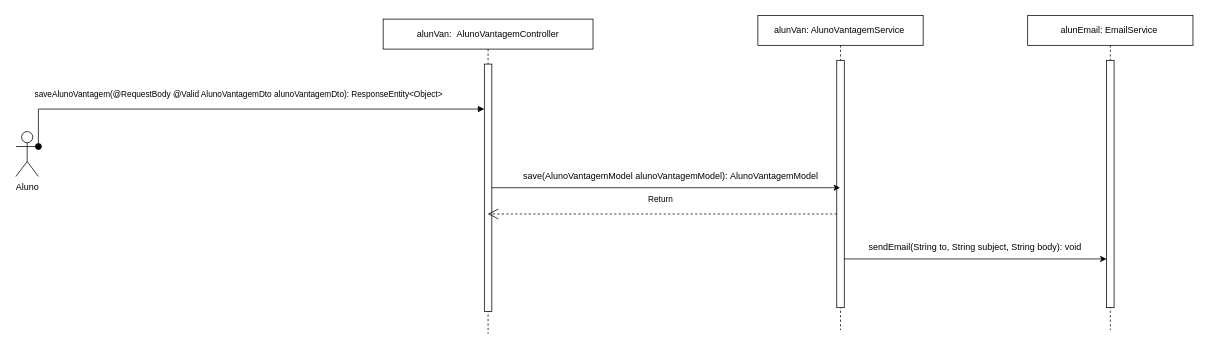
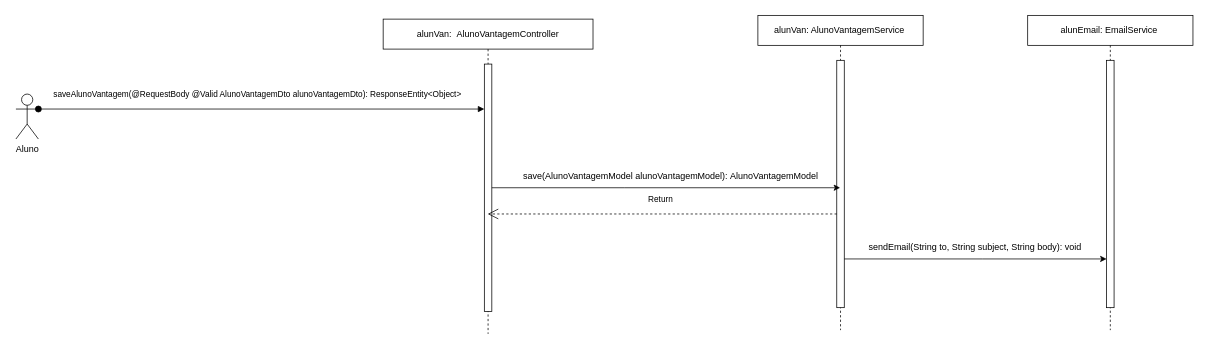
(27, 154) -> (27, 117)
